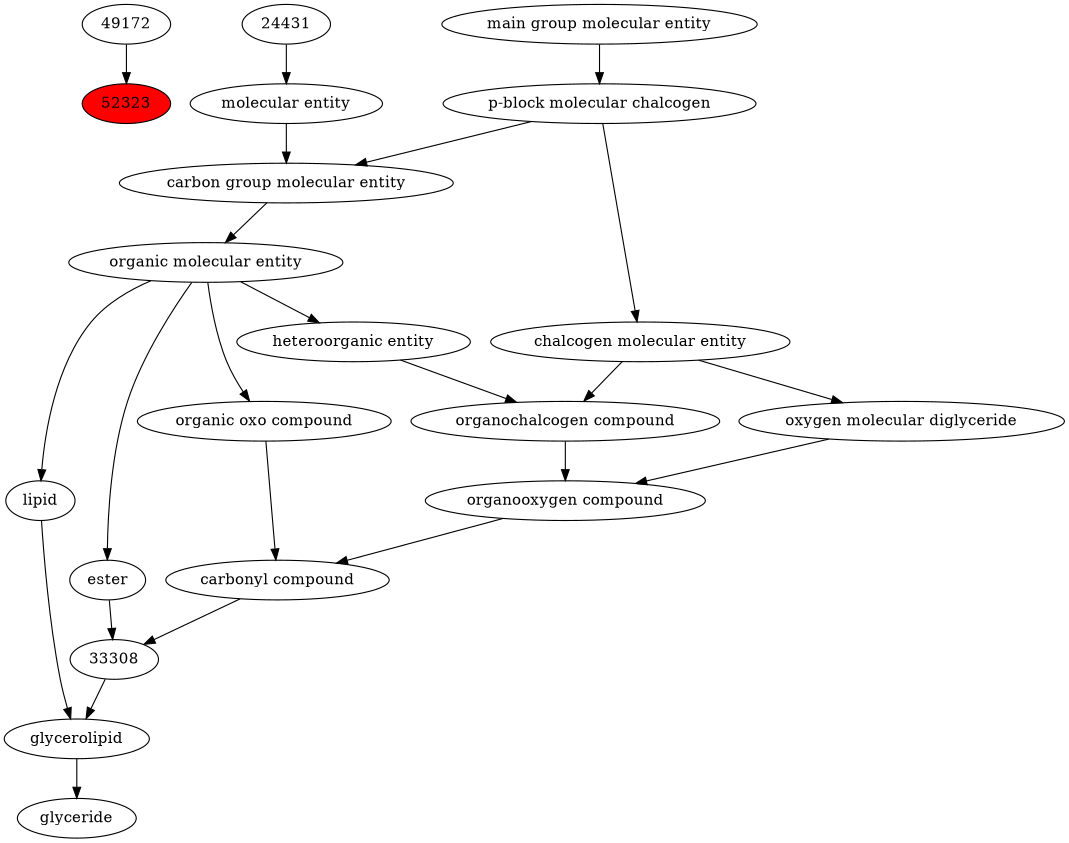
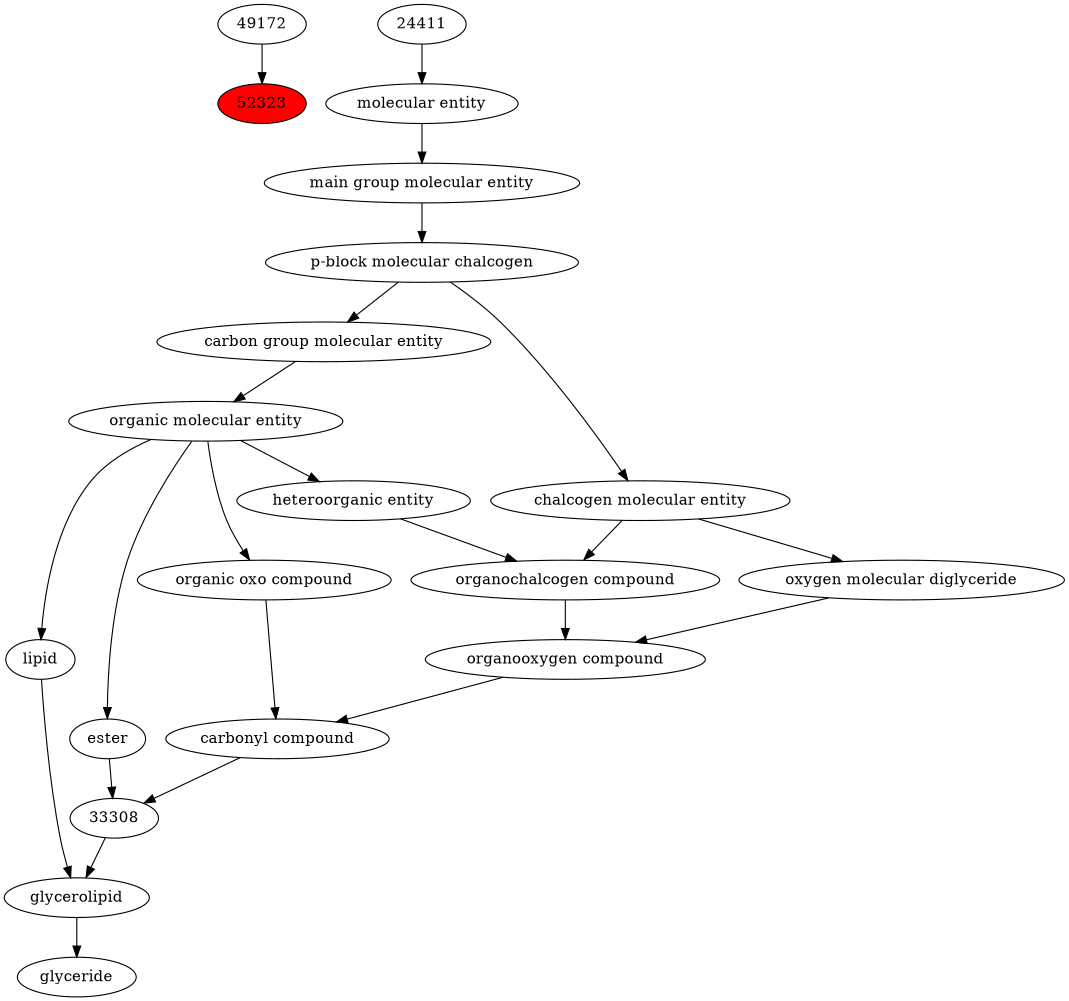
(286, 24) -> (422, 24)
(286, 138) -> (422, 138)
